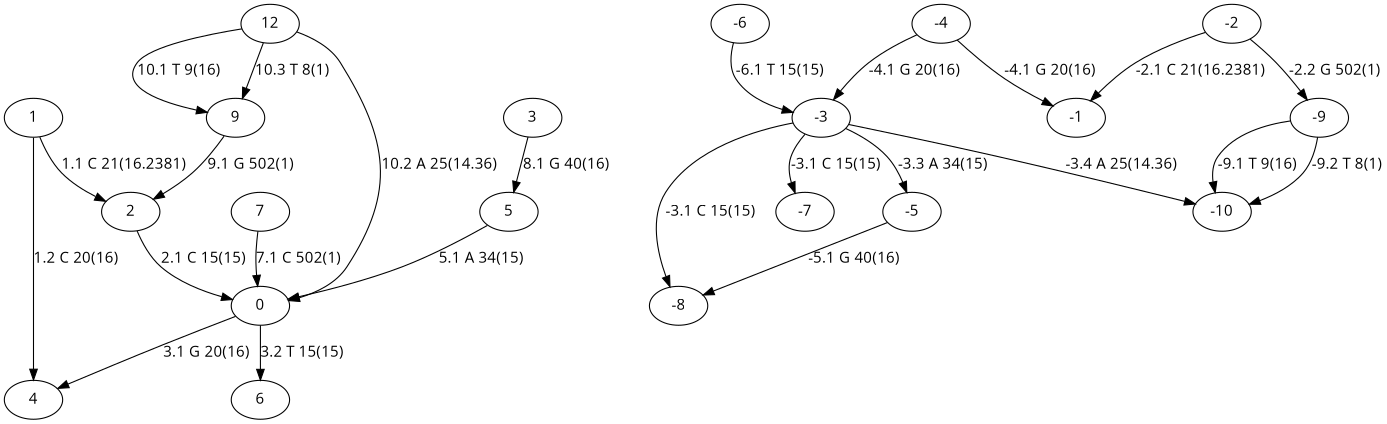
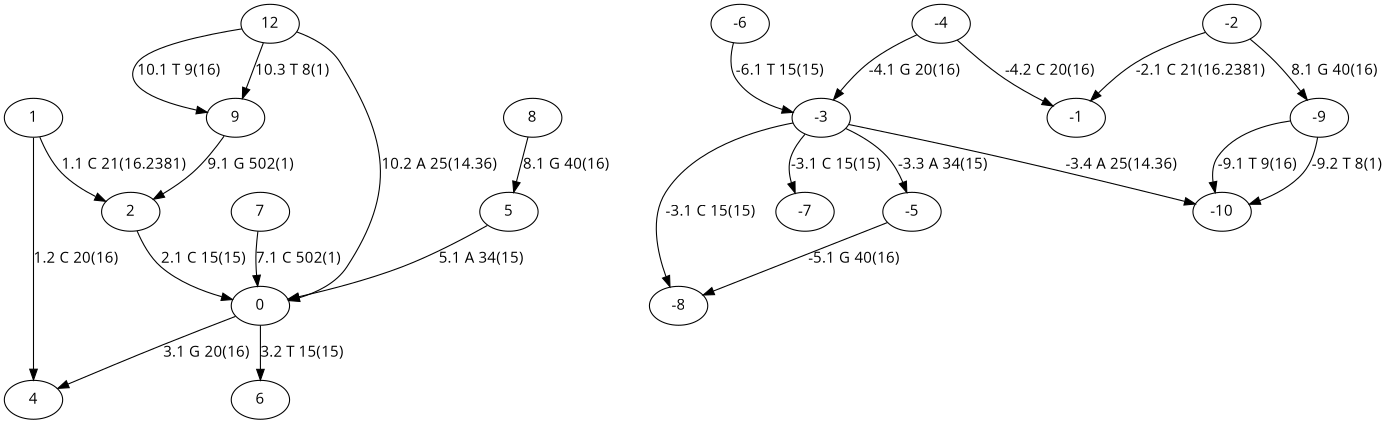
(1050, 71) -> (1050, 71)
(1335, 71) -> (1335, 71)
(533, 118) -> (533, 118)
